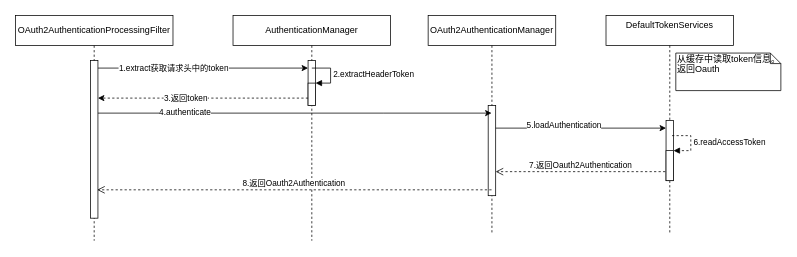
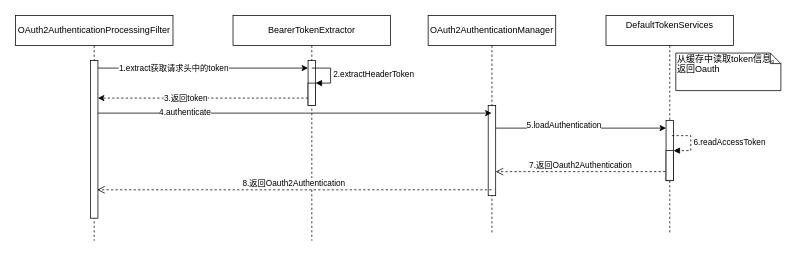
(312, 30) -> (312, 30)
